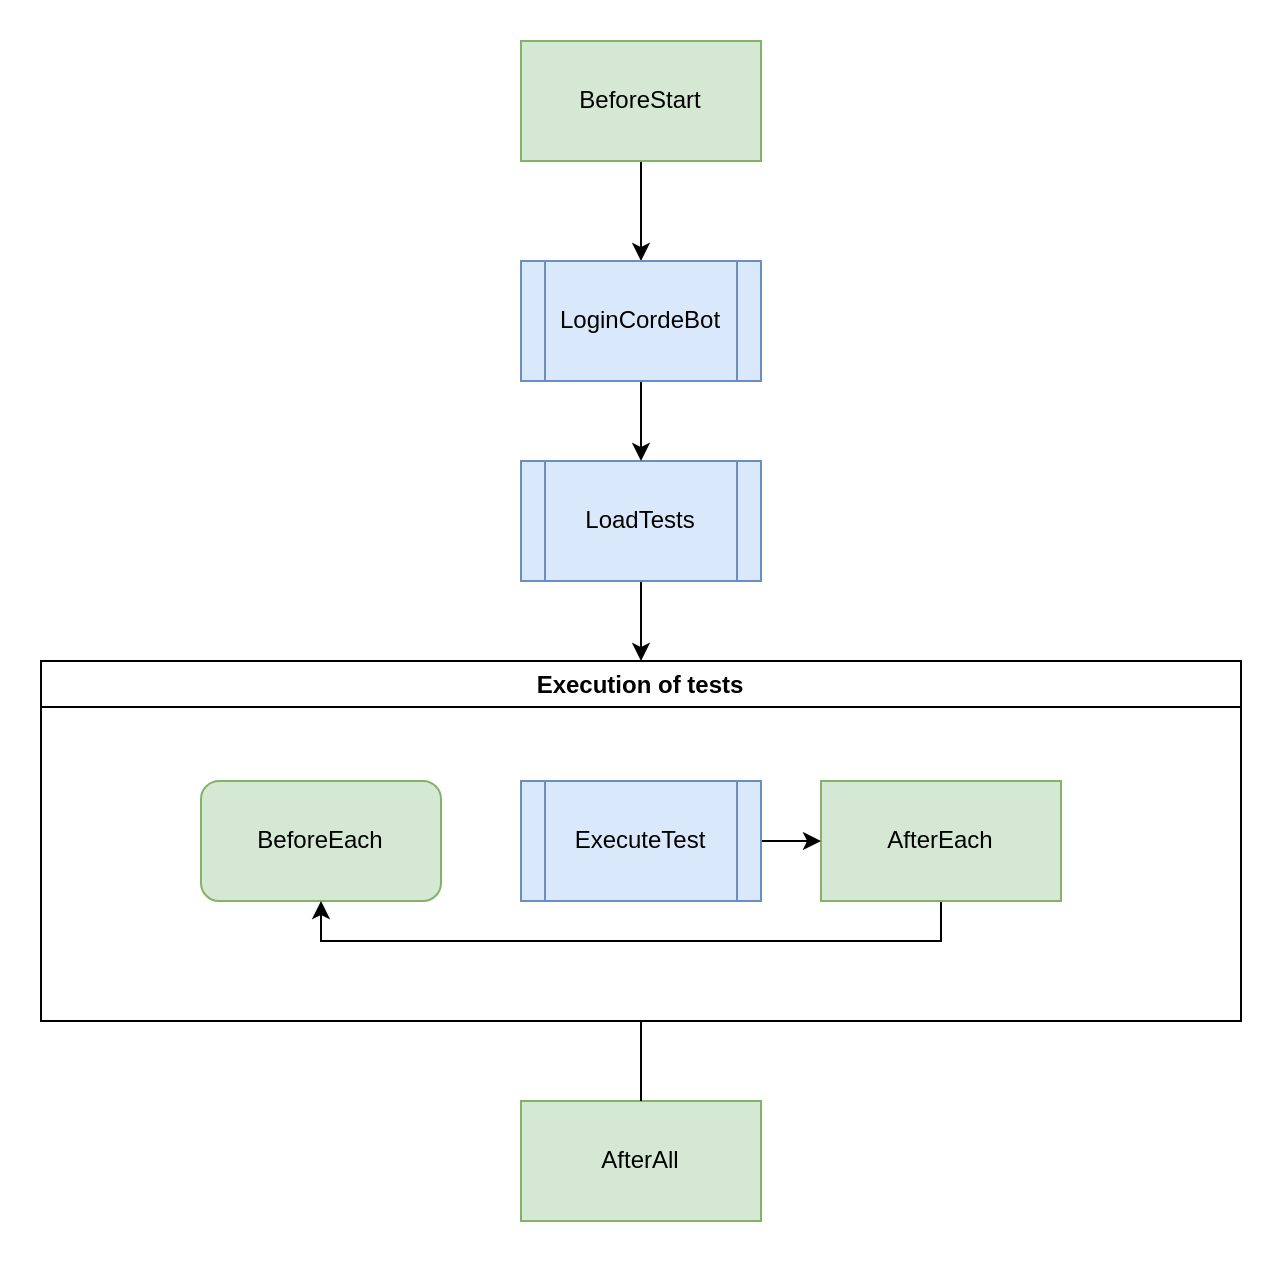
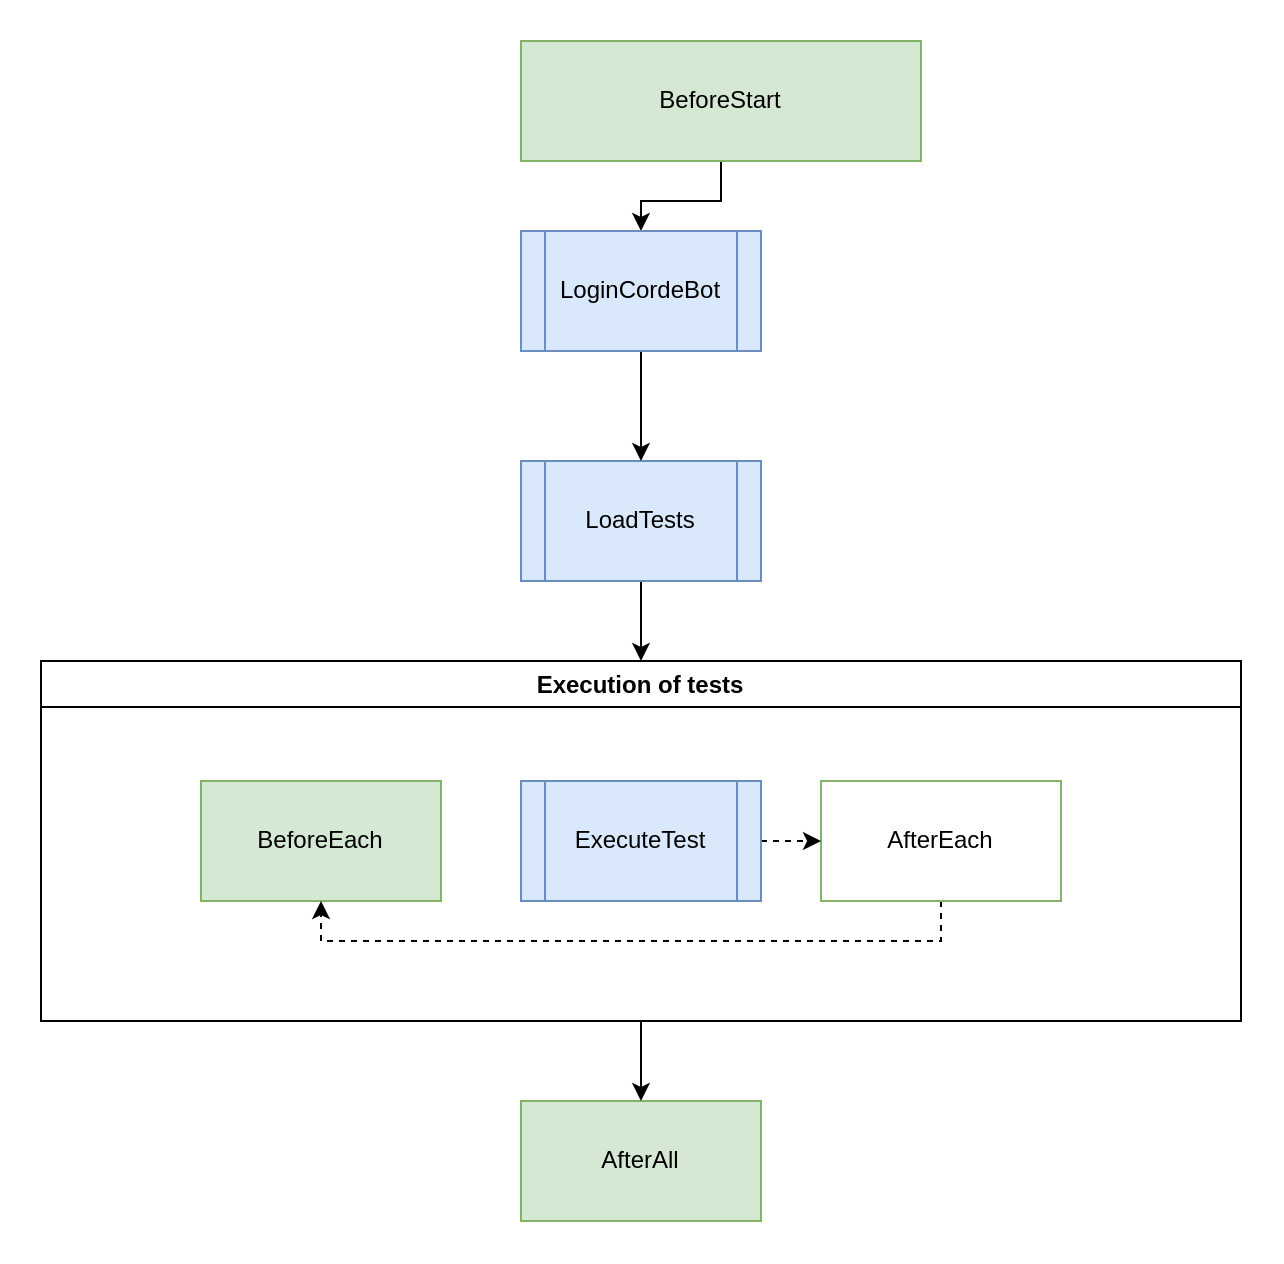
(641, 101) -> (721, 101)
(641, 321) -> (641, 291)
(321, 841) -> (321, 841)
(786, 841) -> (786, 841)
(941, 841) -> (941, 841)
(636, 941) -> (636, 941)
(641, 1092) -> (641, 1086)
